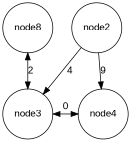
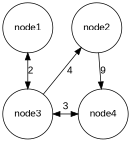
(28, 28) -> (28, 28)
(65, 68) -> (60, 74)
(65, 107) -> (65, 107)
